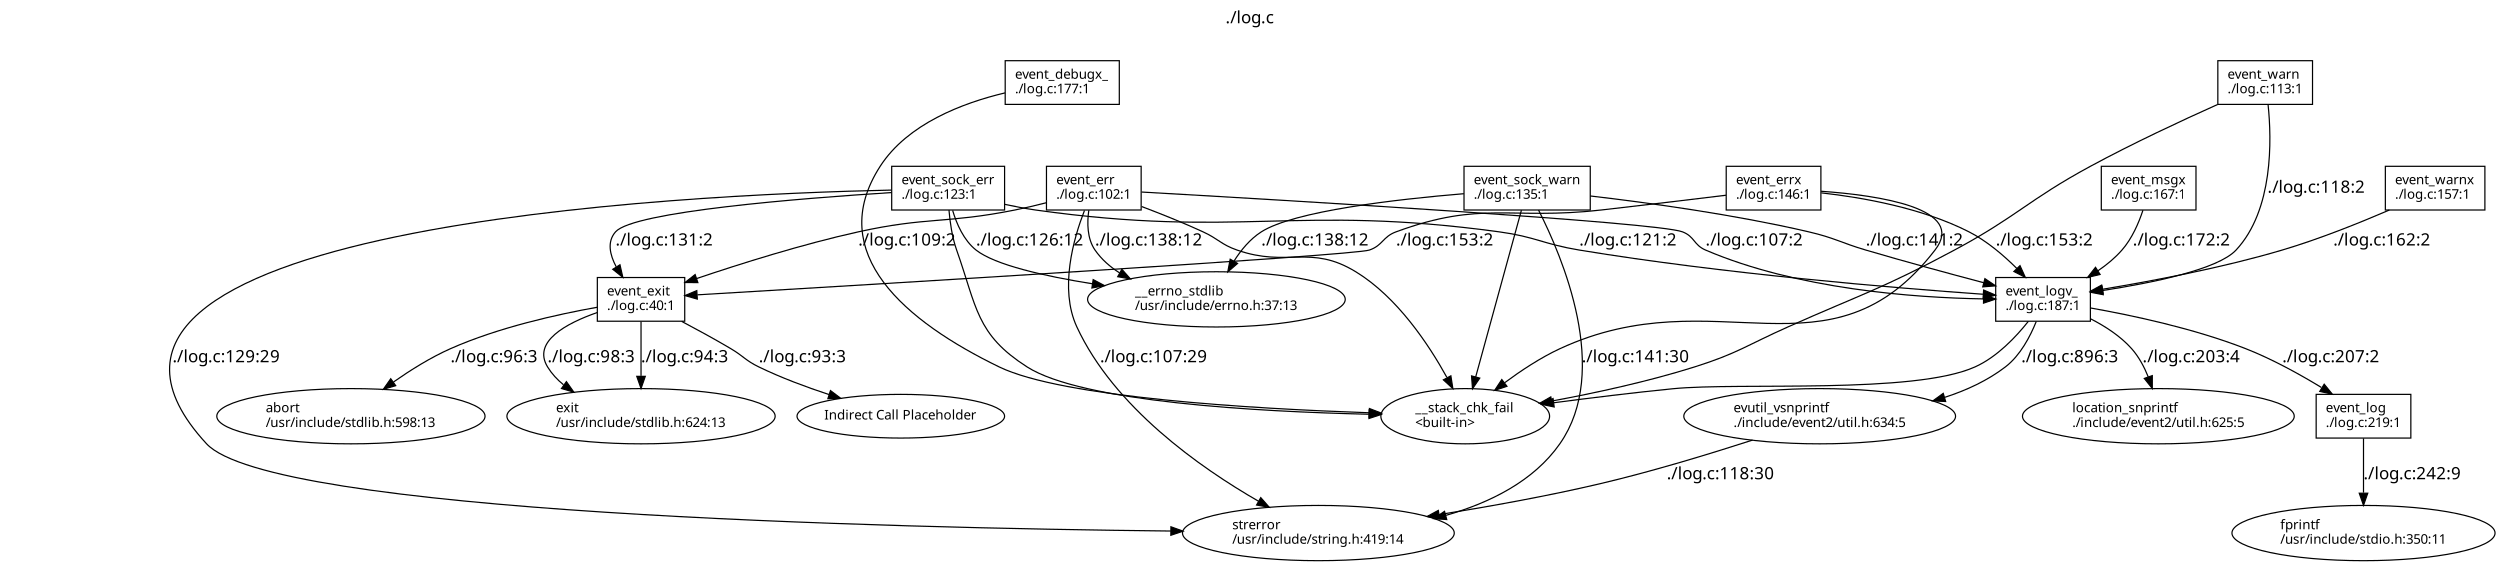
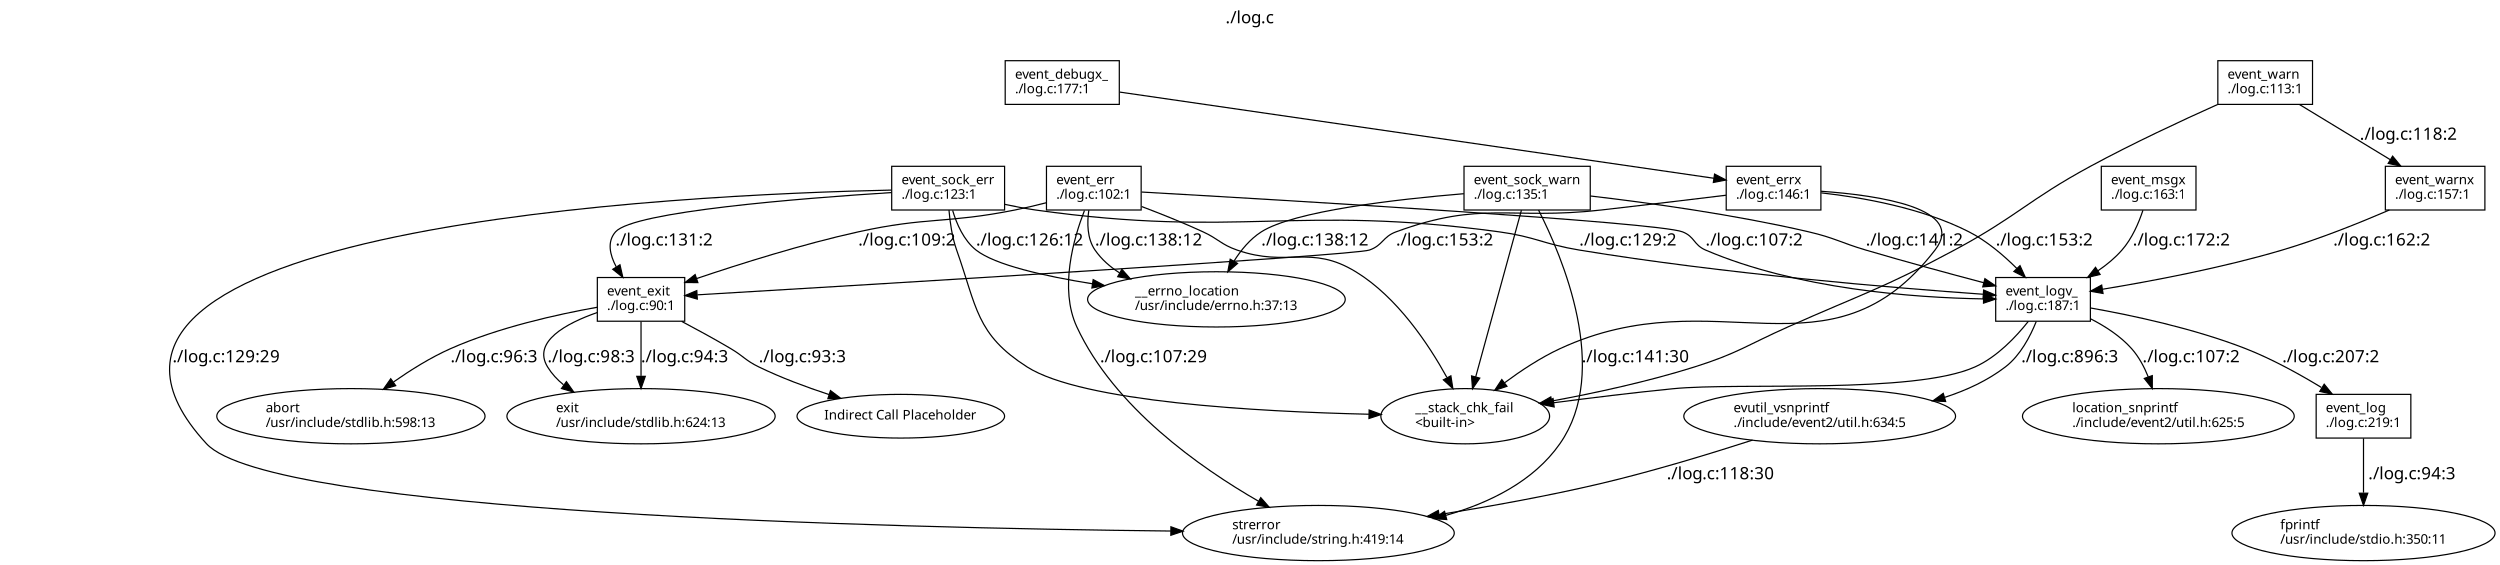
(2149, 188) -> (2149, 188)
(1629, 241) -> (1629, 241)
(2240, 245) -> (2345, 132)
(641, 299) -> (641, 299)
(1216, 299) -> (1216, 299)
(980, 357) -> (1417, 135)
(2192, 358) -> (2192, 358)
(2413, 475) -> (2413, 475)
